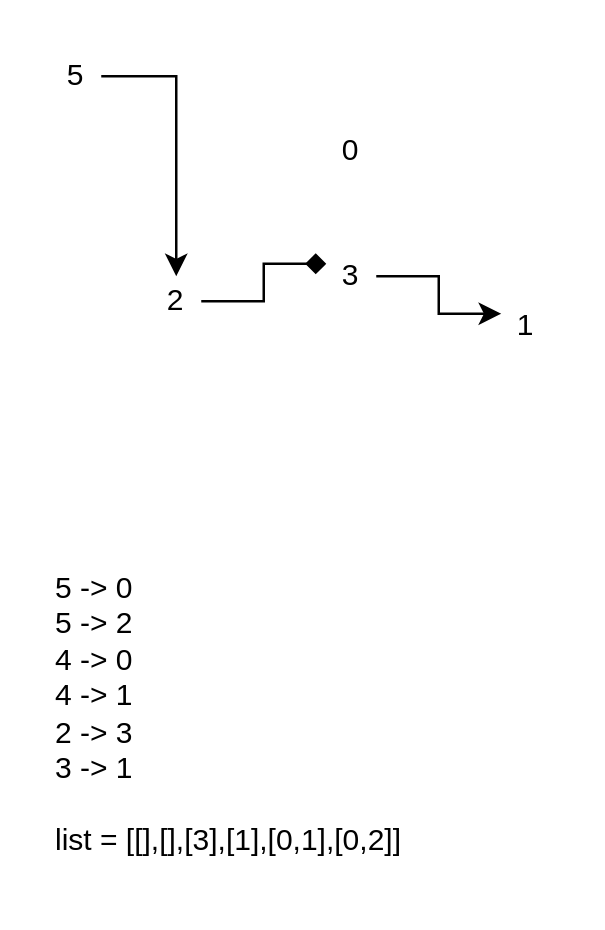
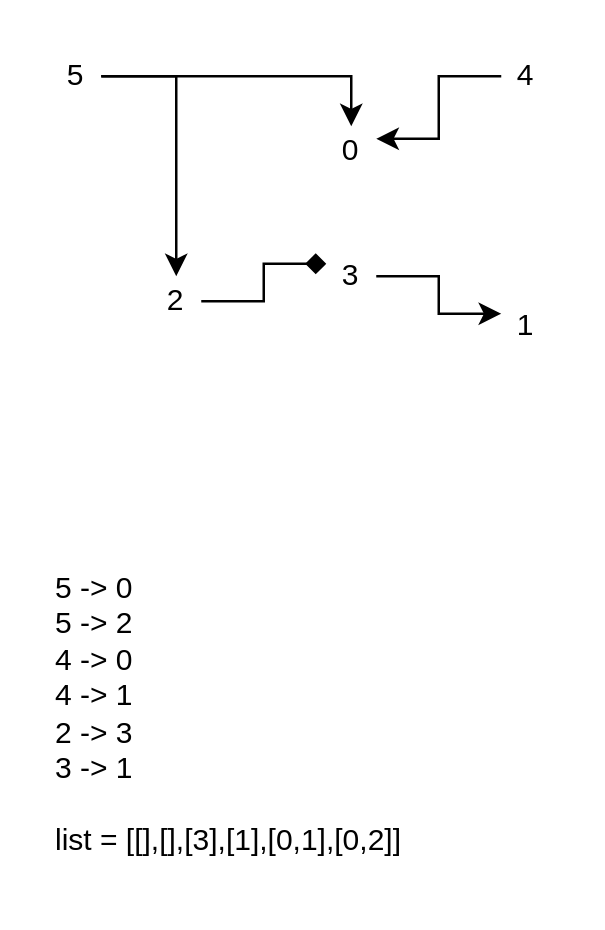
none -> (283, 76)
none -> (526, 76)
none -> (439, 99)
